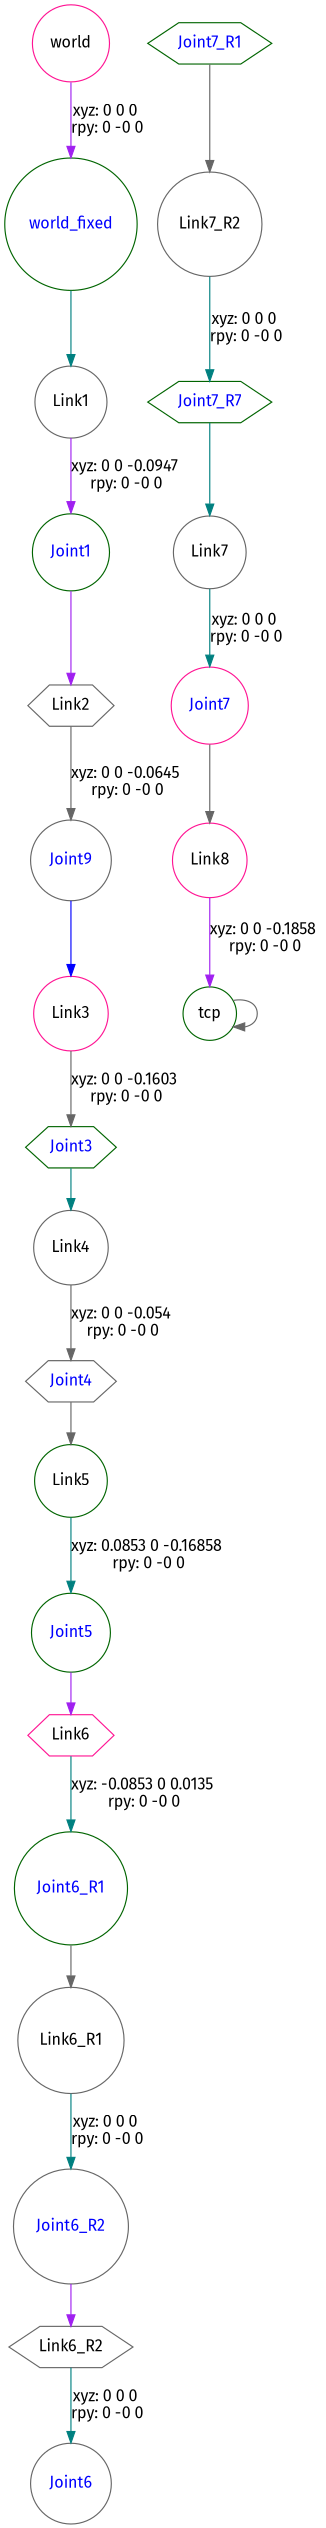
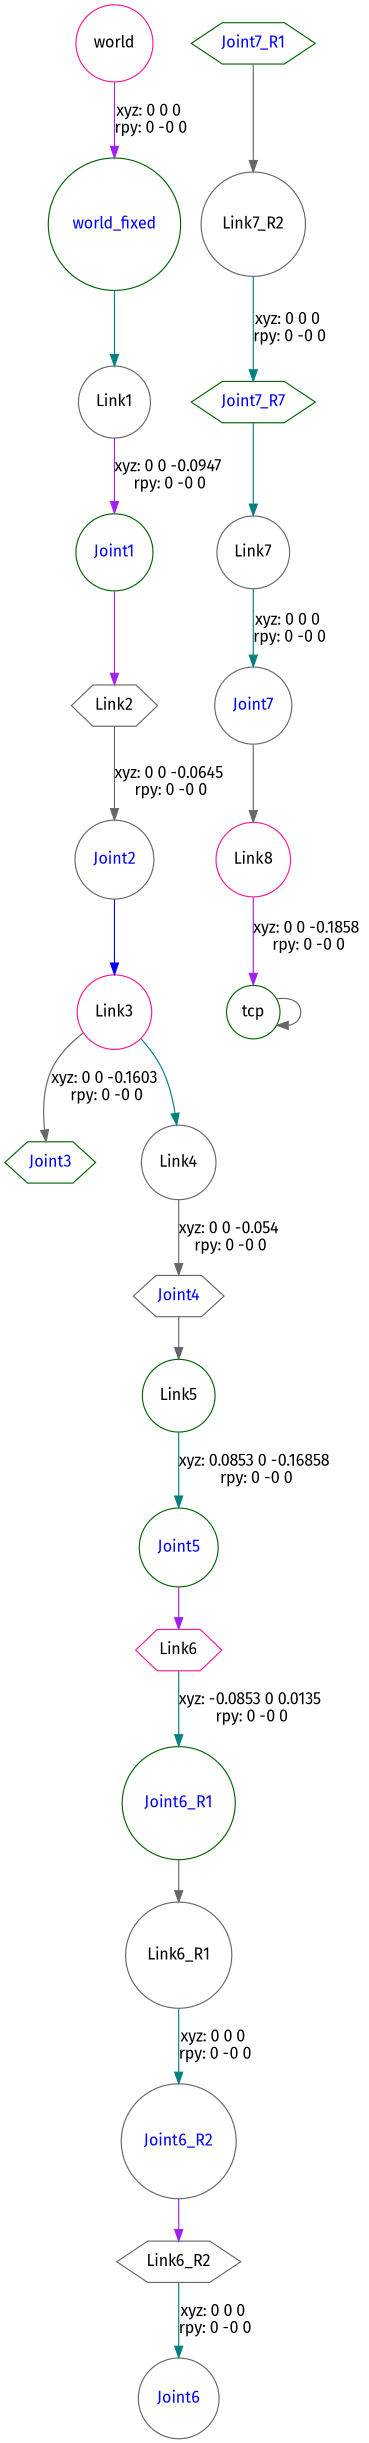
(210, 706) -> (253, 706)
(71, 860) -> (114, 860)
(71, 1183) -> (164, 1073)
